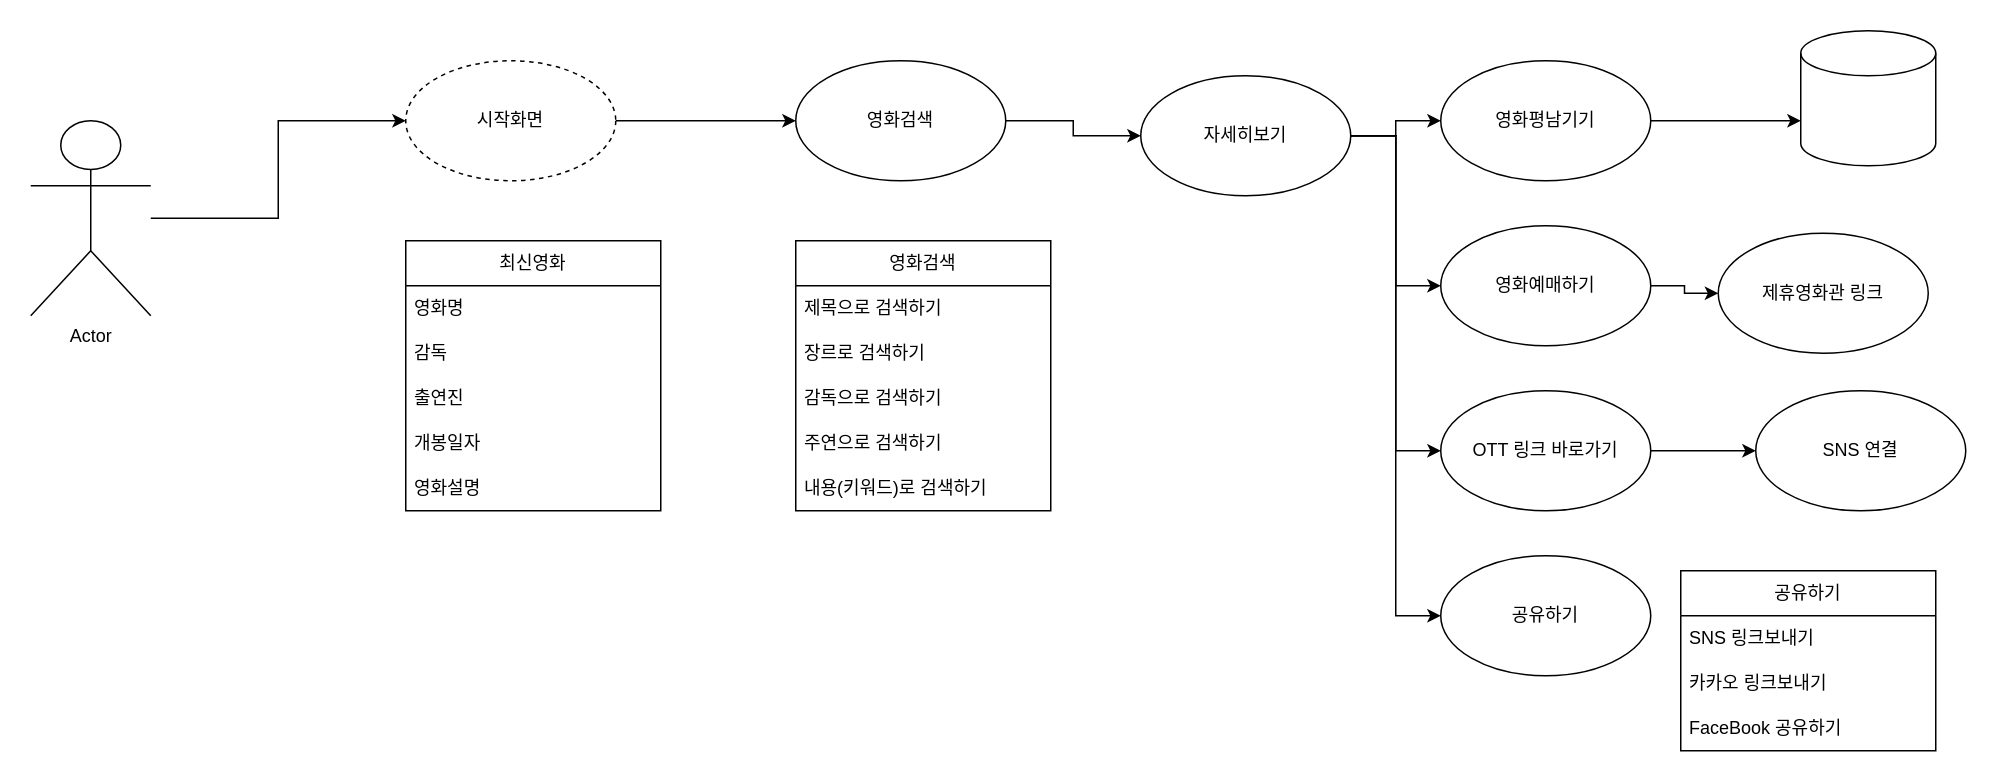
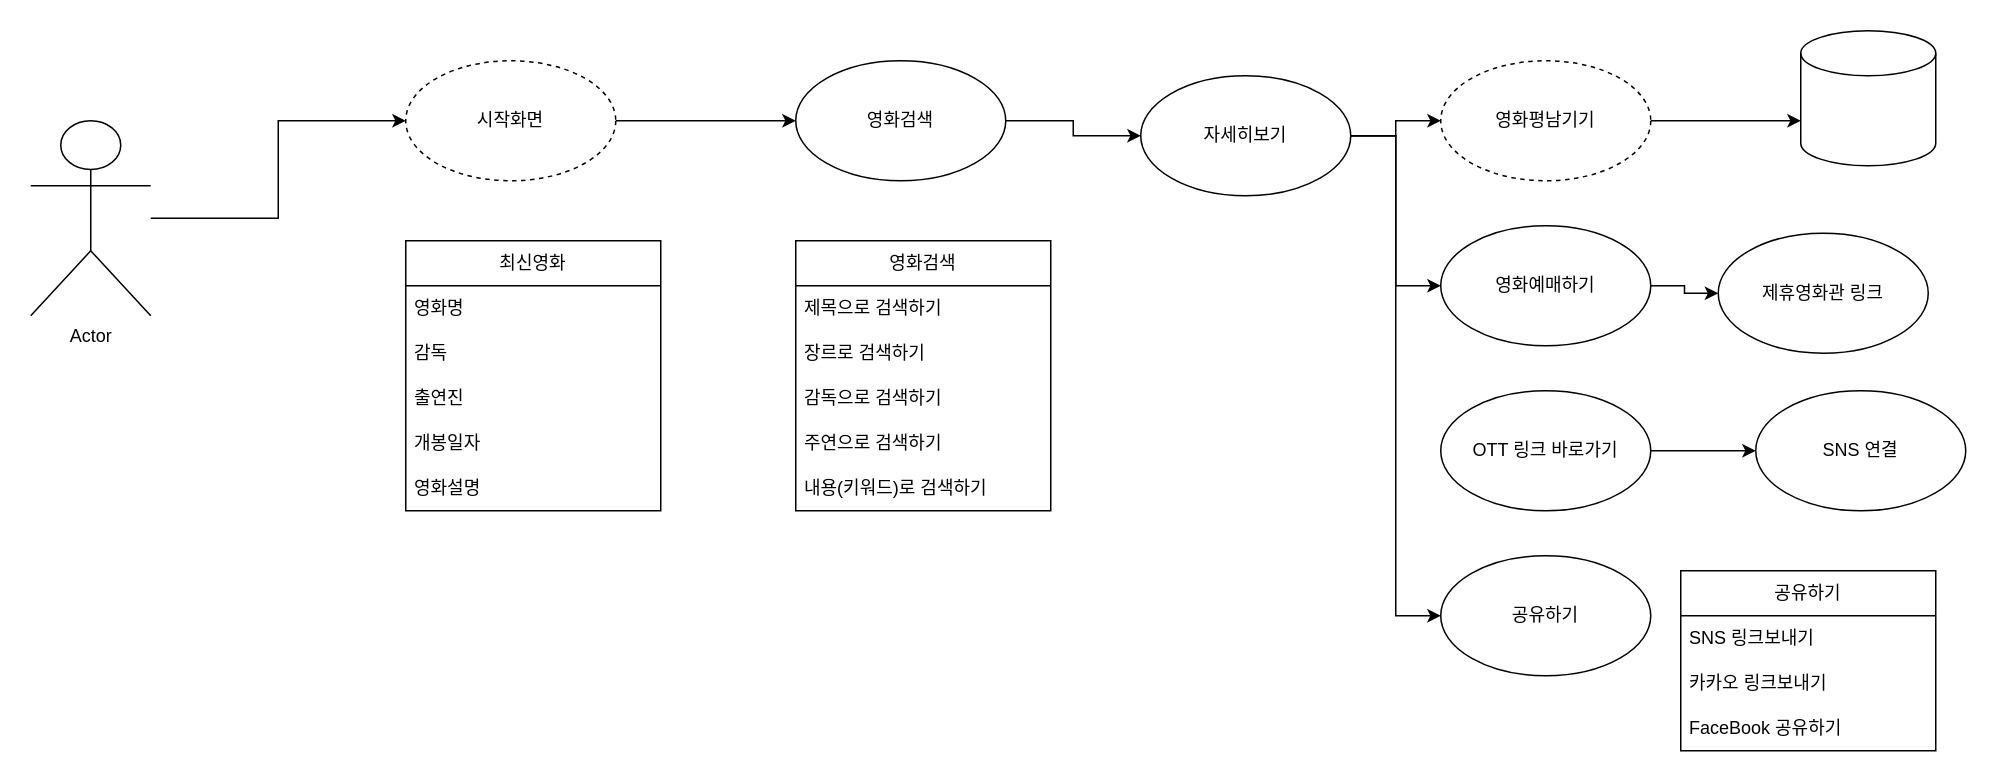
(1546, 121) -> (1546, 121)
(1414, 451) -> none
